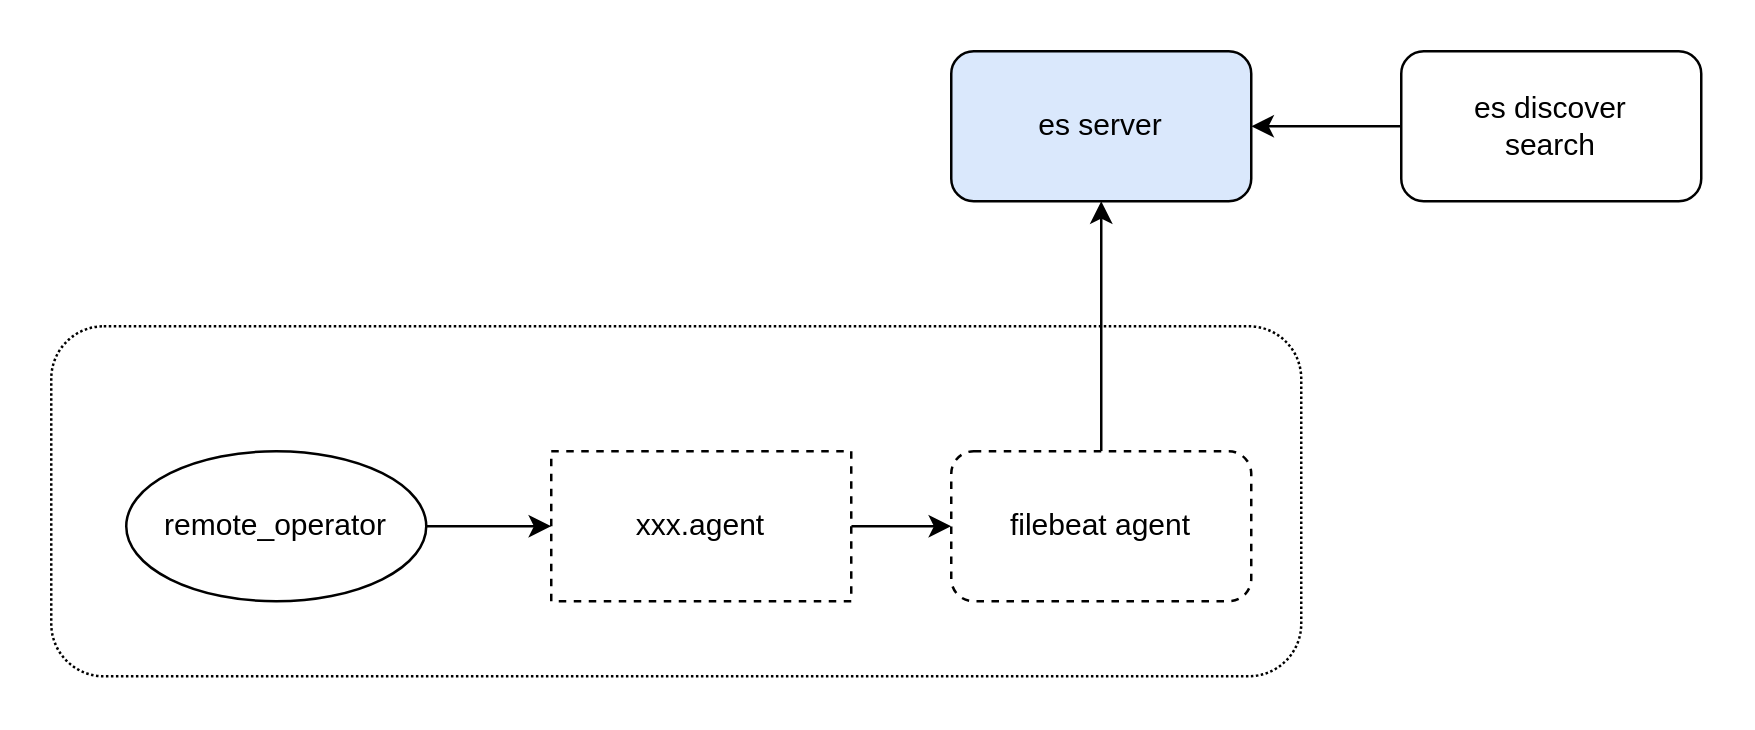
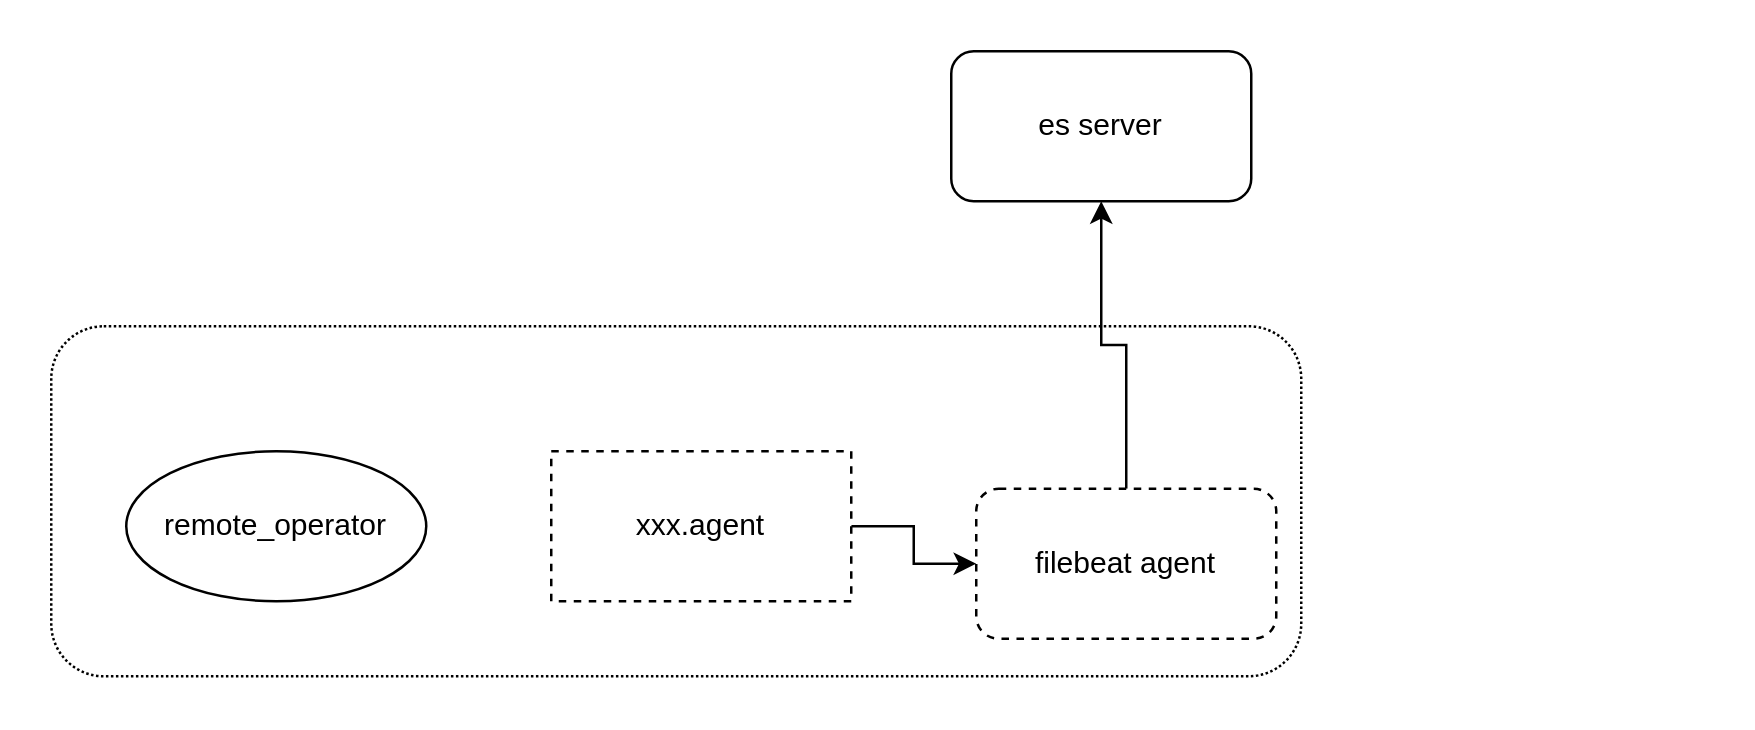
(1101, 126) -> (1101, 126)
(1334, 126) -> none
(1551, 126) -> none
(480, 526) -> none
(1101, 526) -> (1126, 564)
